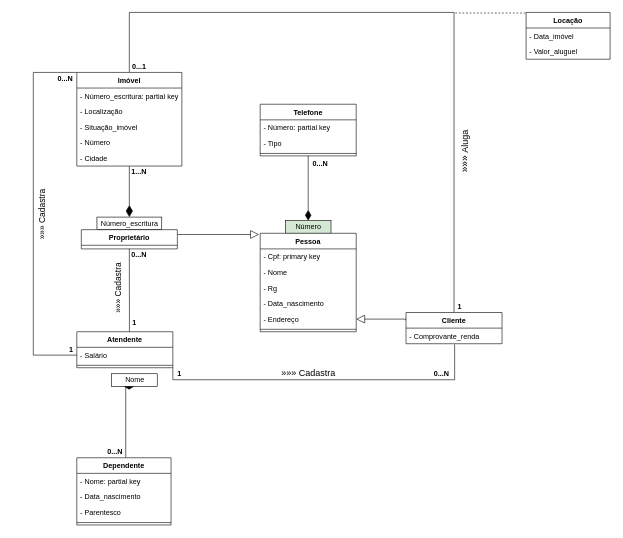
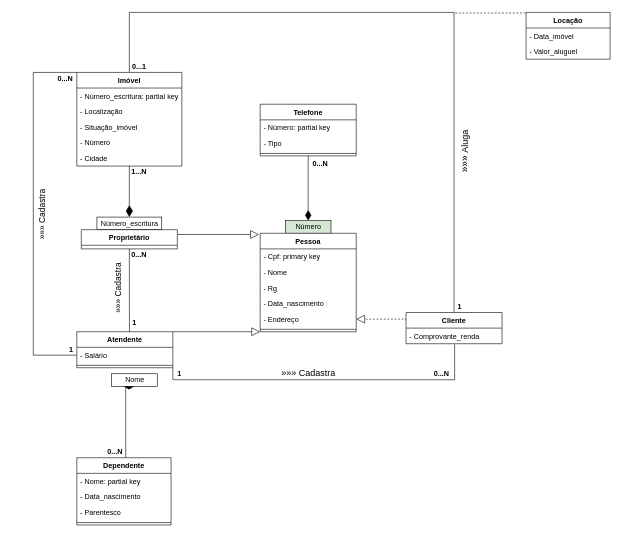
(386, 319) -> (386, 319)
none -> (212, 332)
